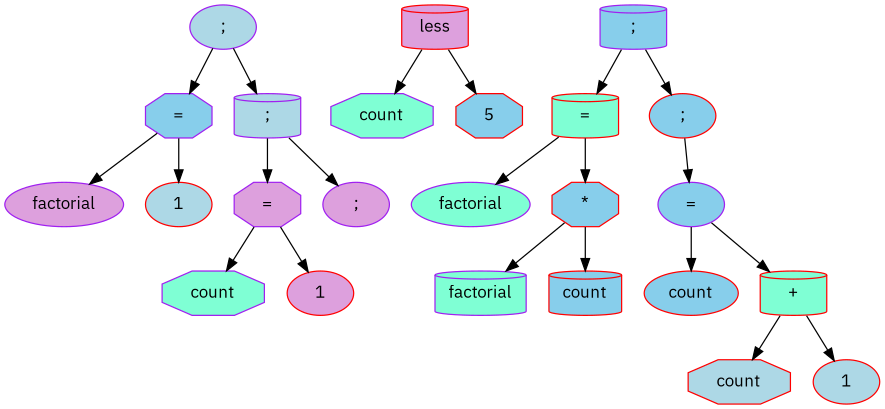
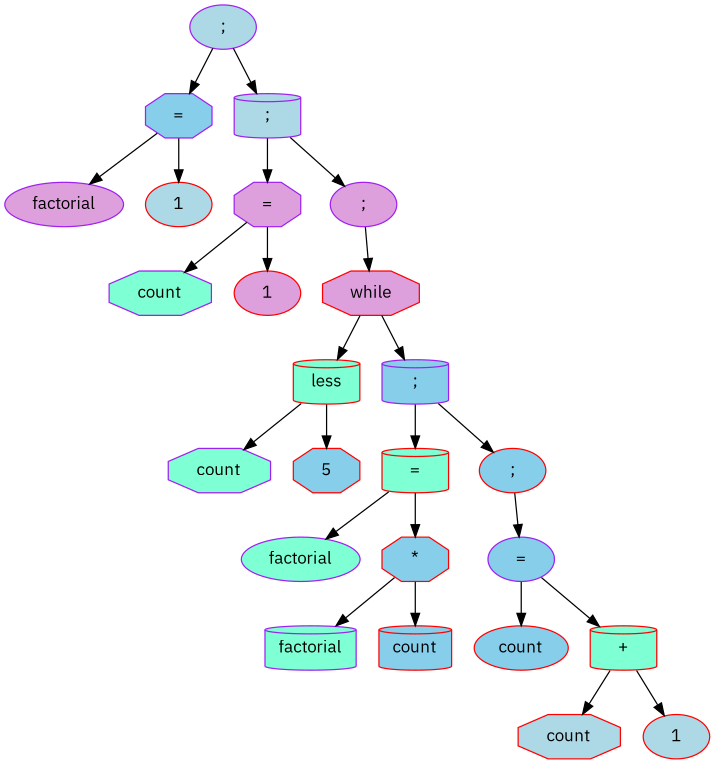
(435, 27) -> (327, 382)
none -> (371, 293)
